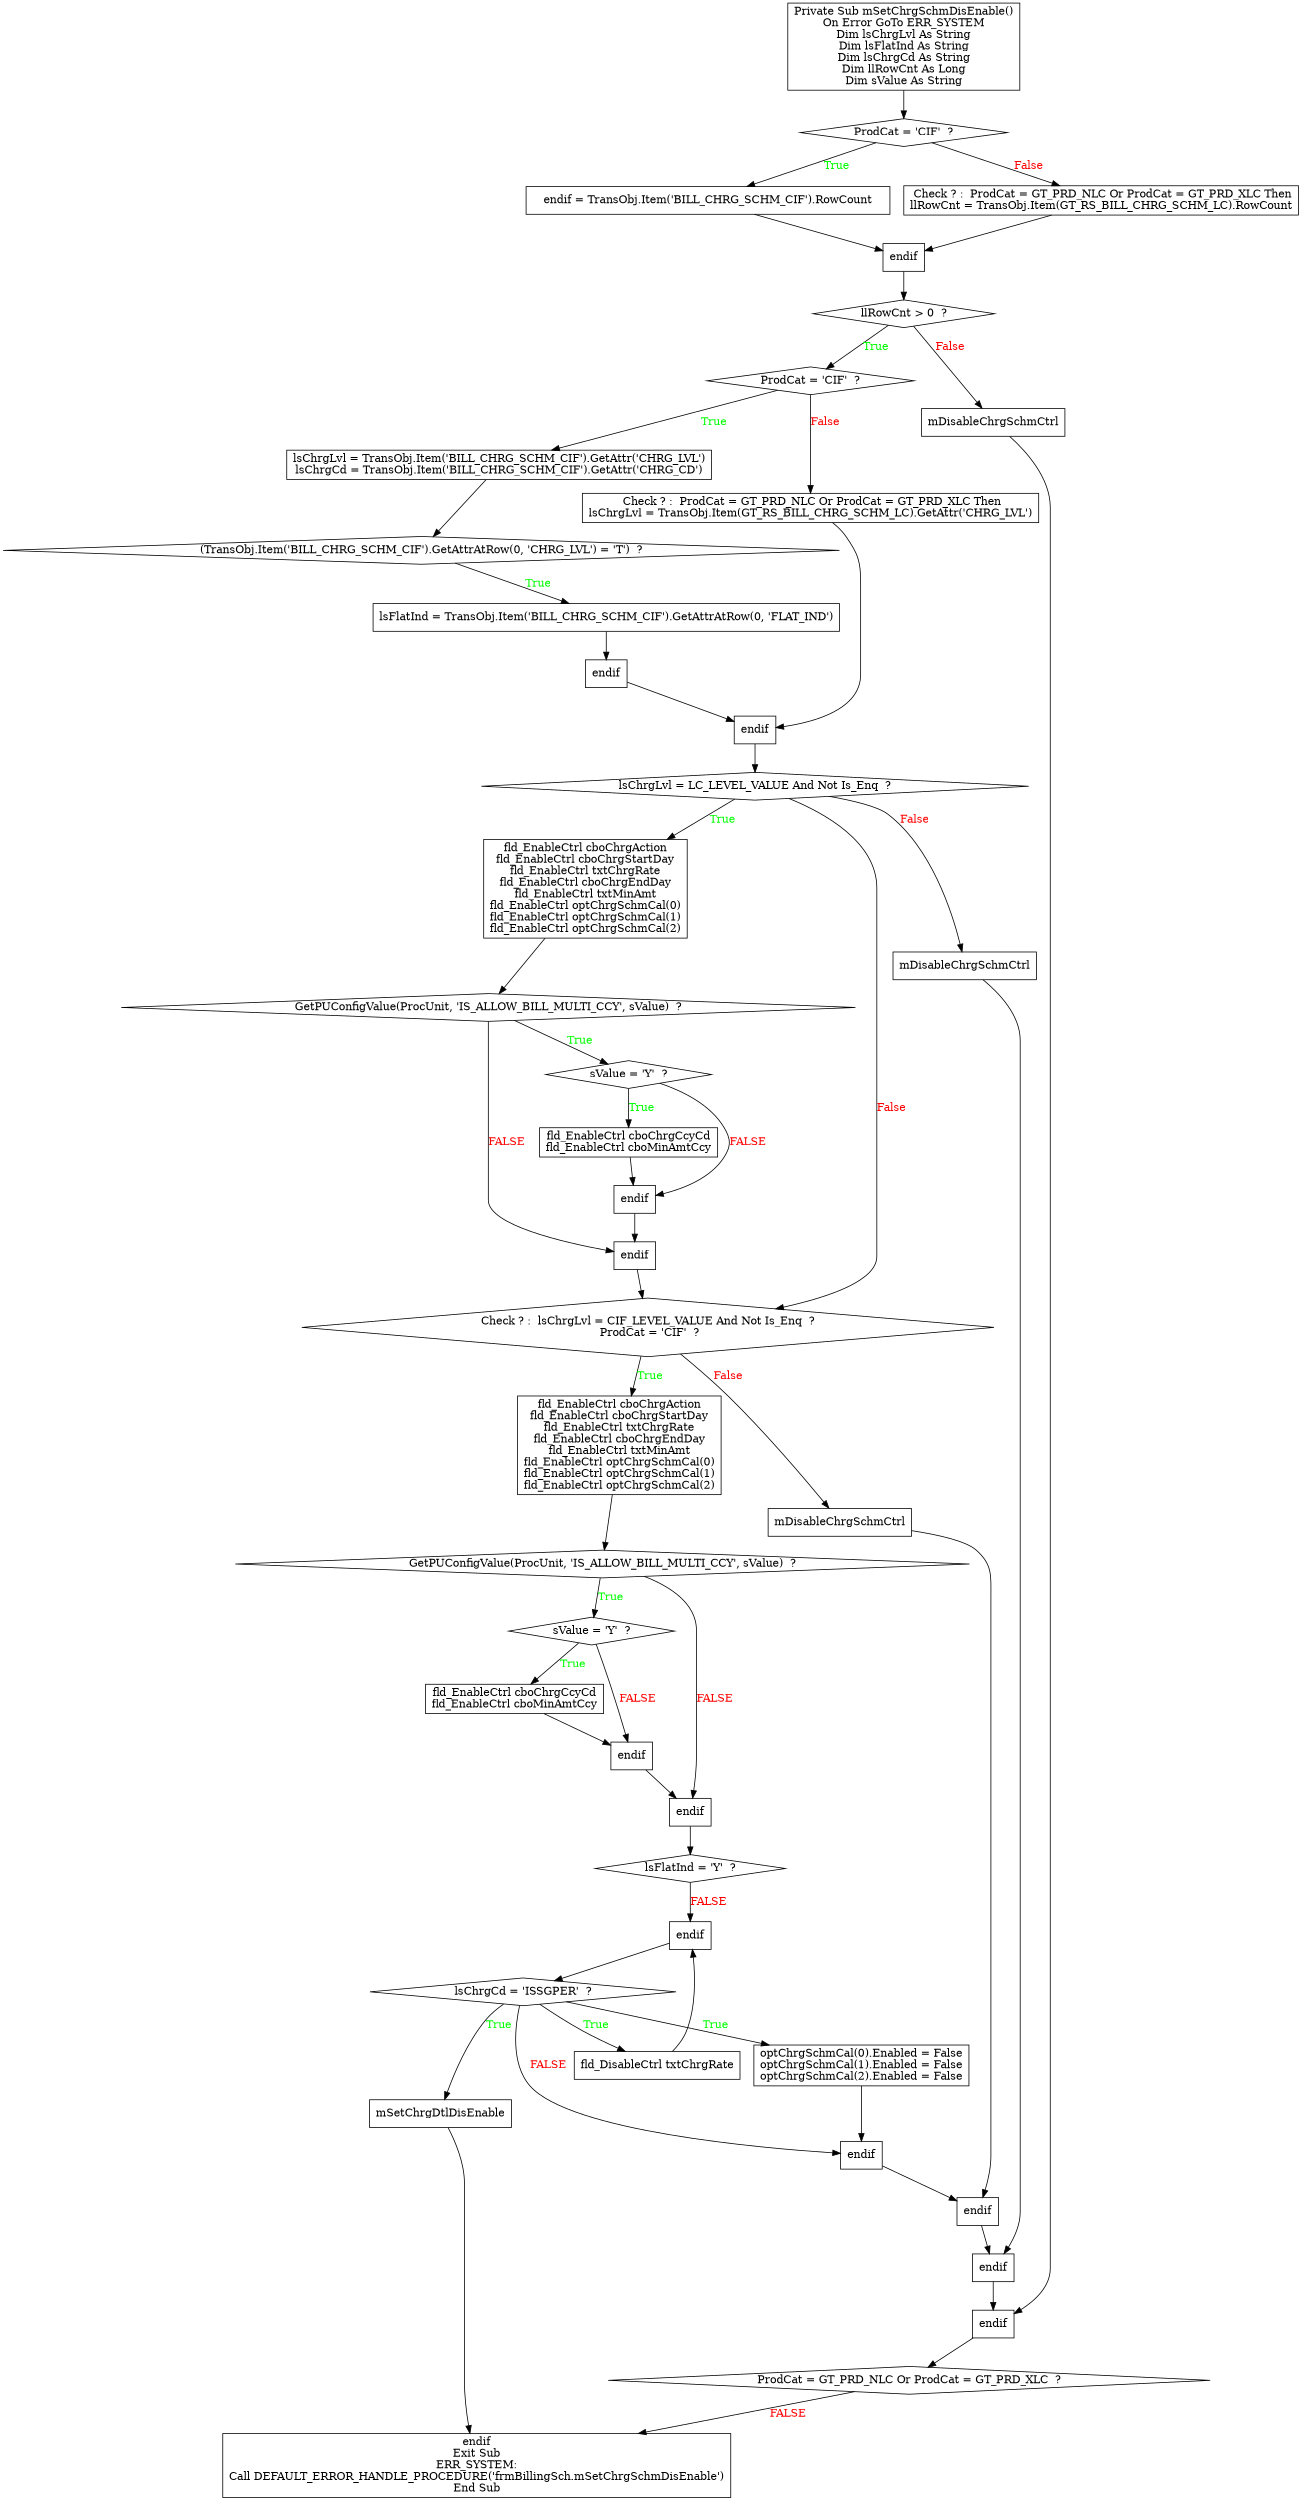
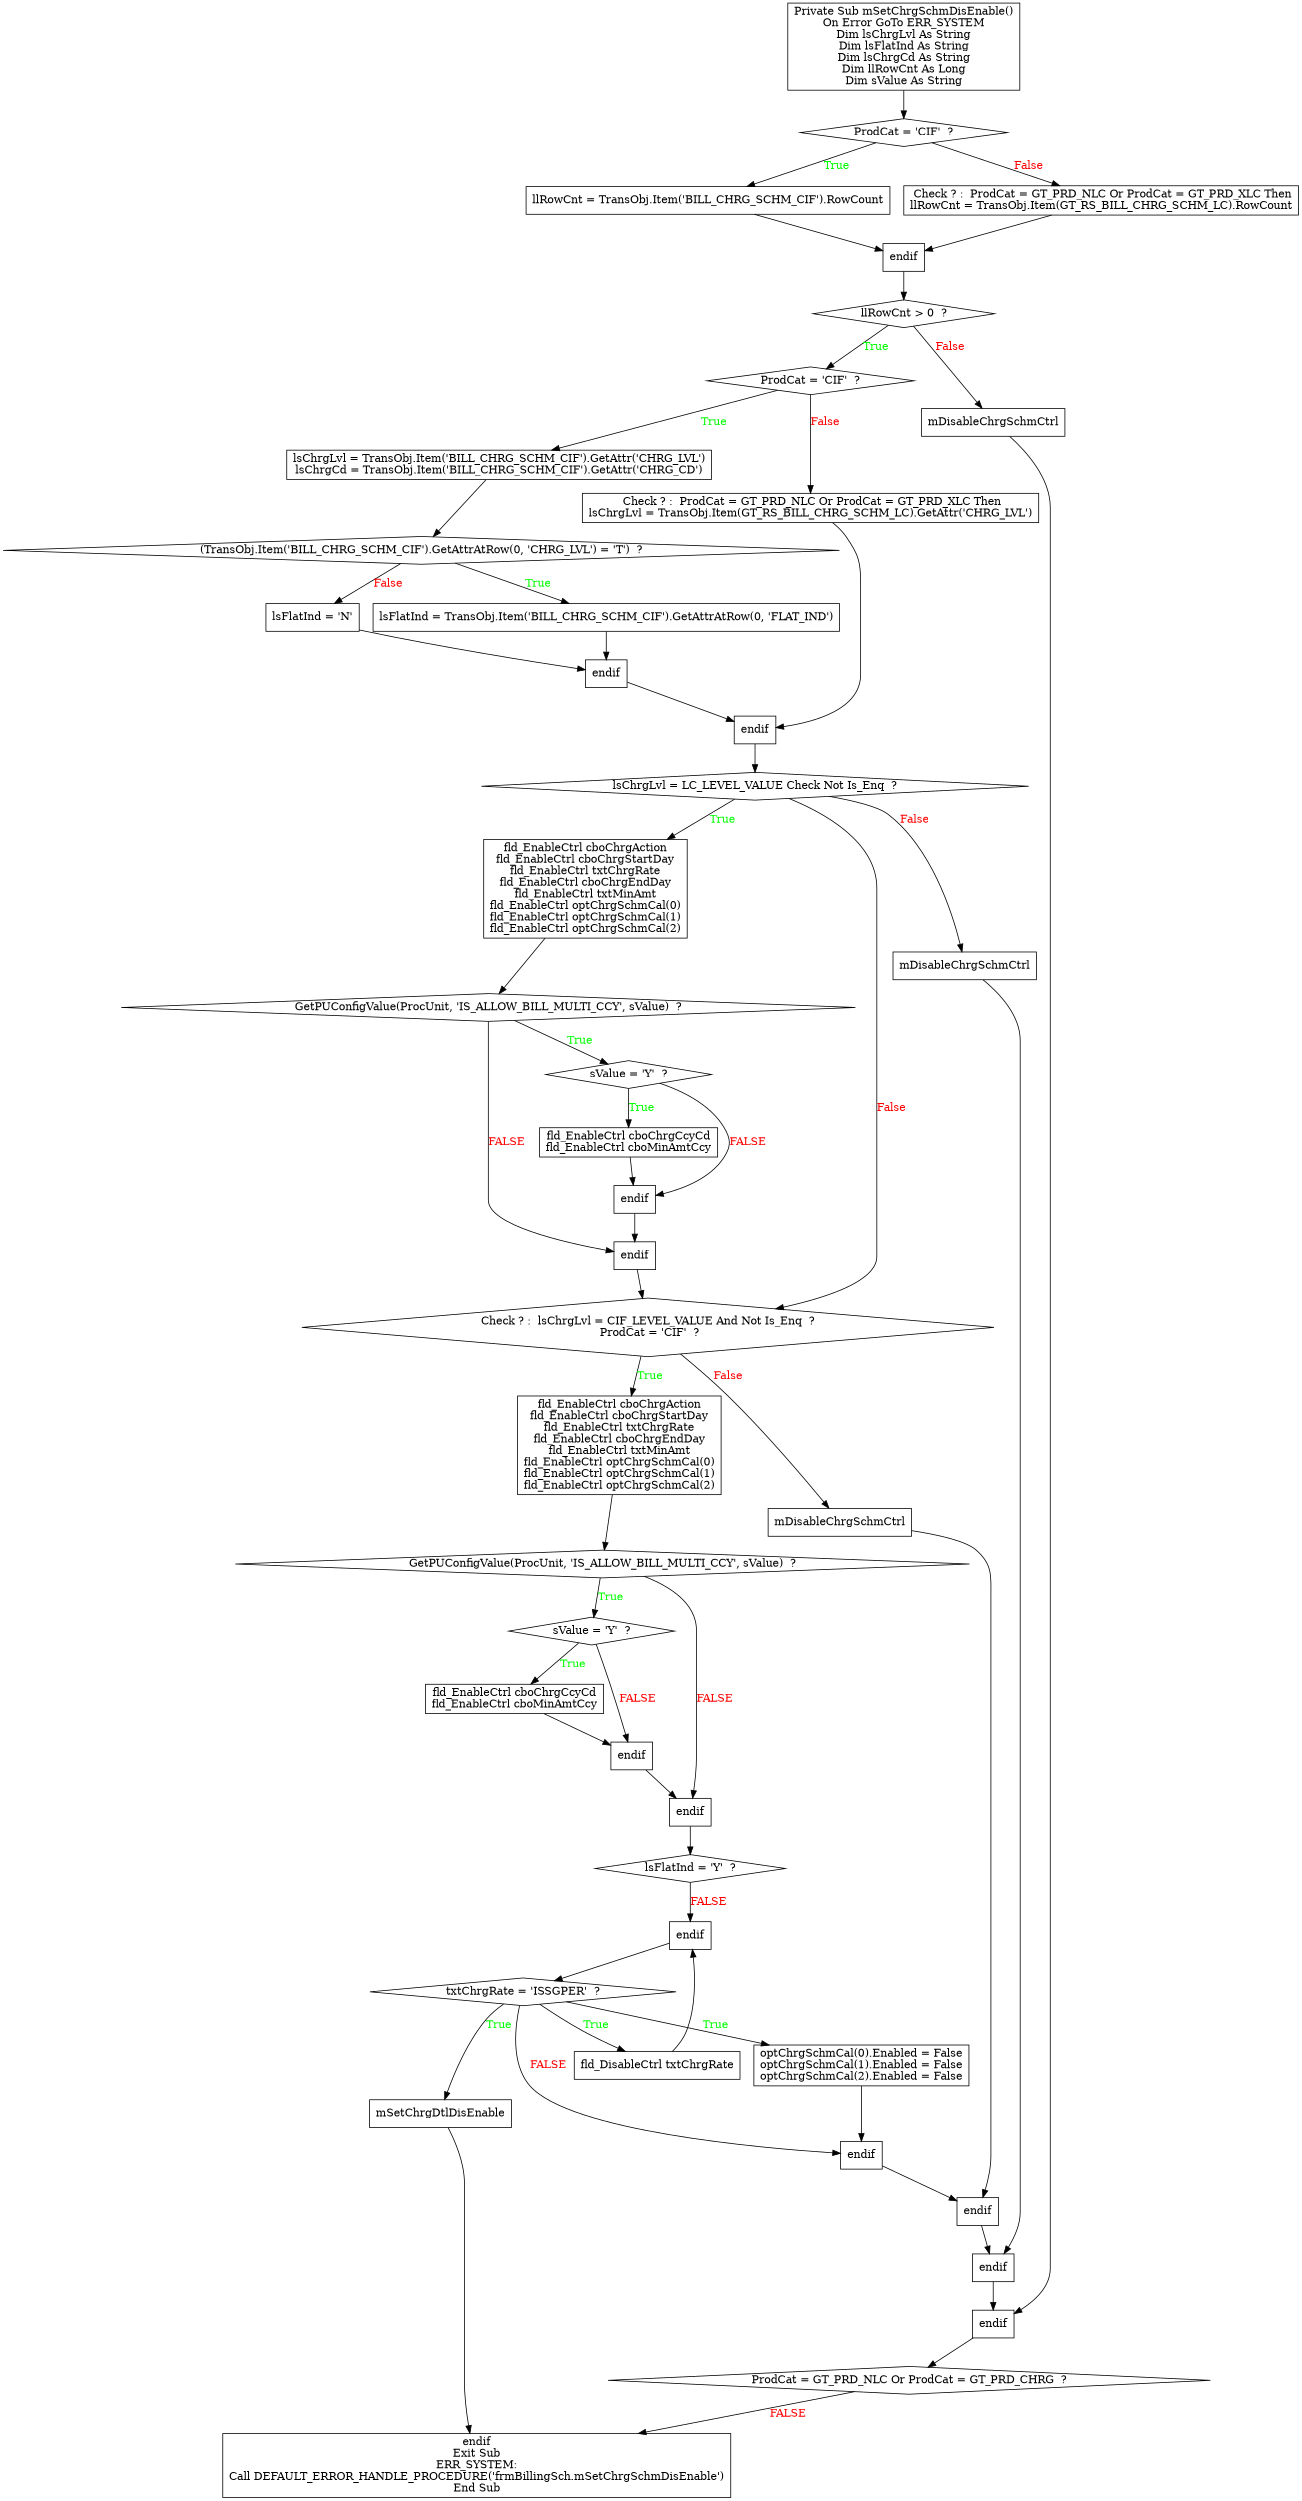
(708, 200) -> (708, 200)
none -> (313, 617)
(755, 786) -> (755, 786)
(523, 1992) -> (523, 1992)
(909, 2380) -> (909, 2380)
